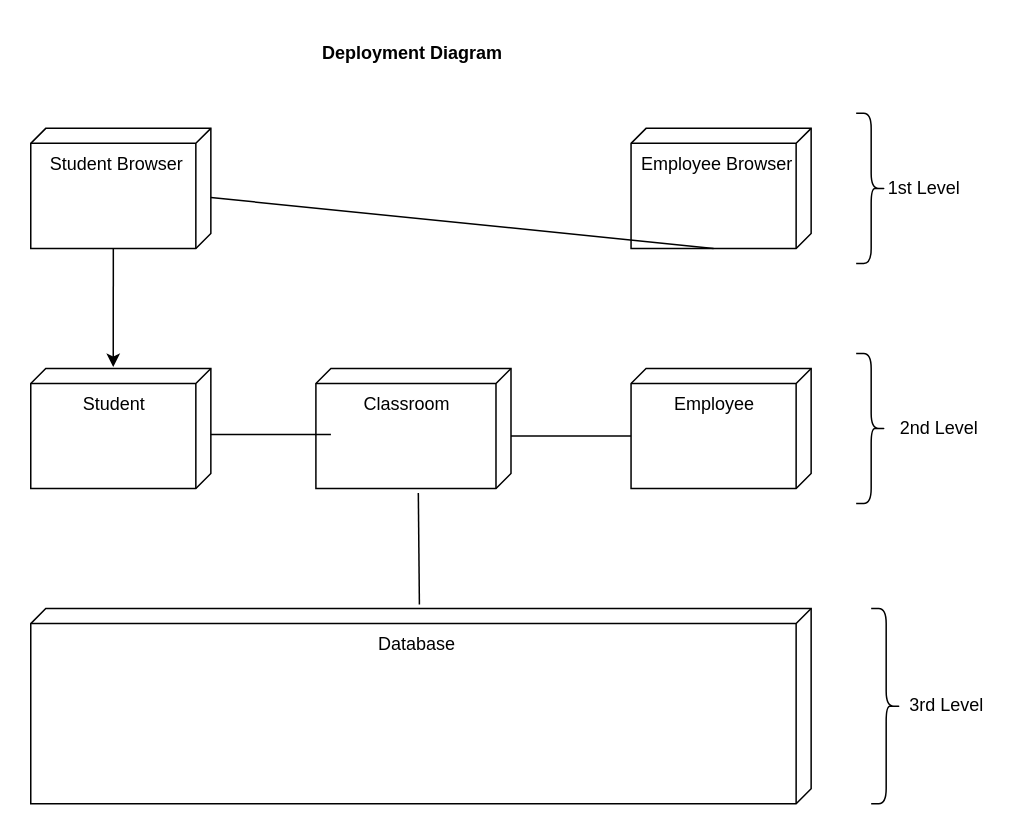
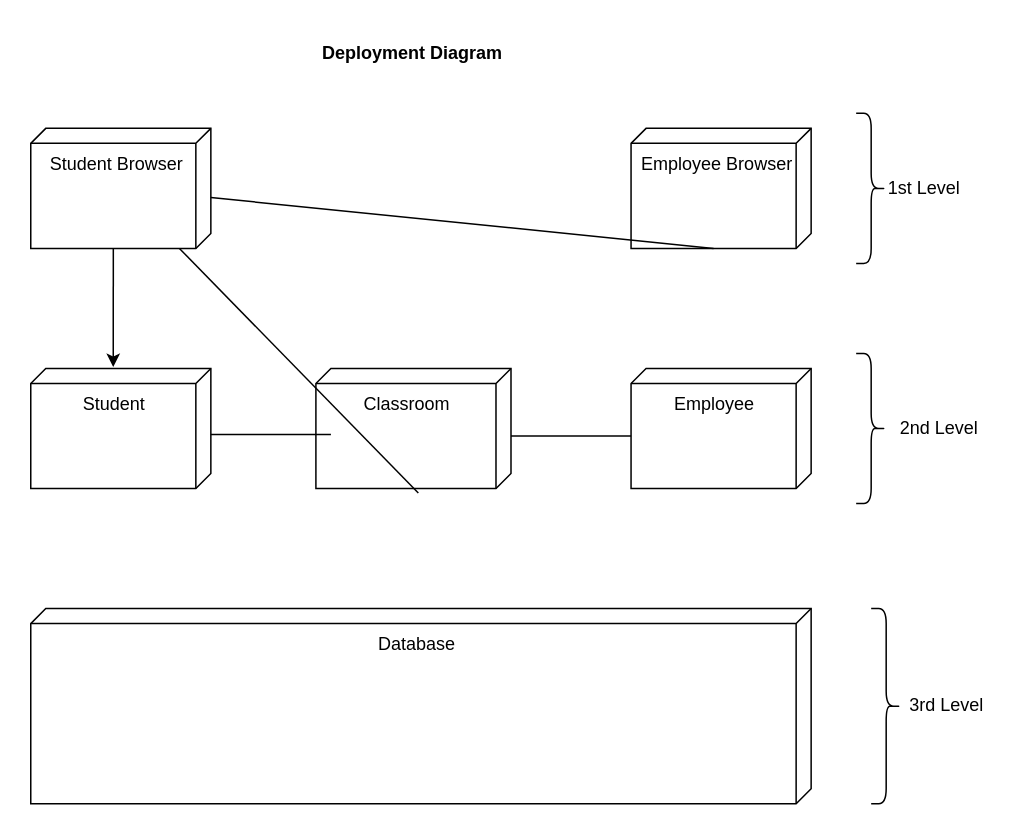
(419, 548) -> (299, 371)
